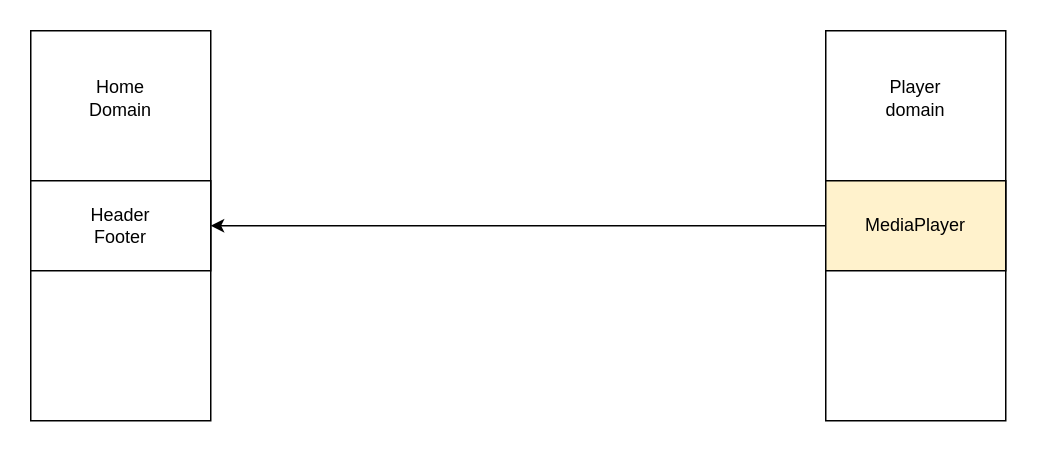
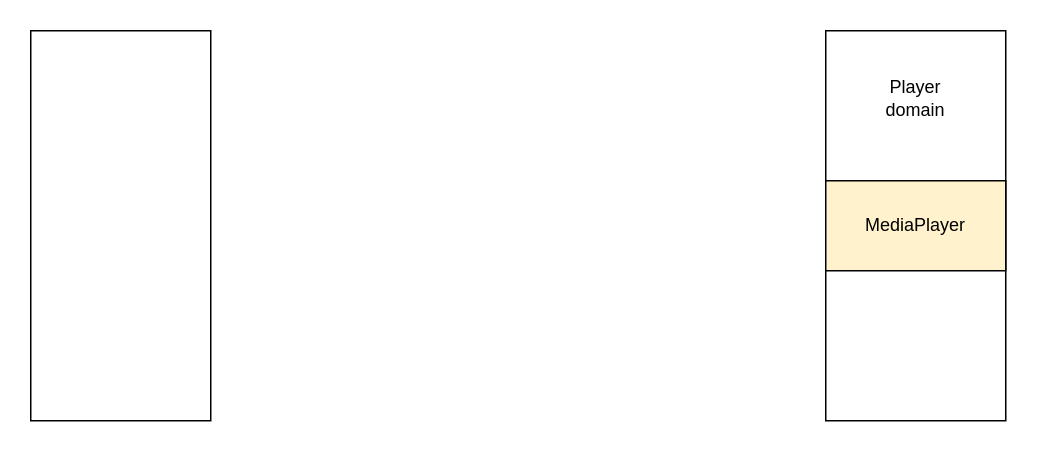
(121, 98) -> none
(121, 226) -> none
(524, 226) -> none
